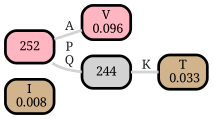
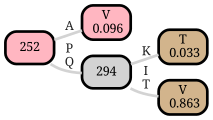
(106, 72) -> (106, 72)
(30, 96) -> none
none -> (183, 97)
